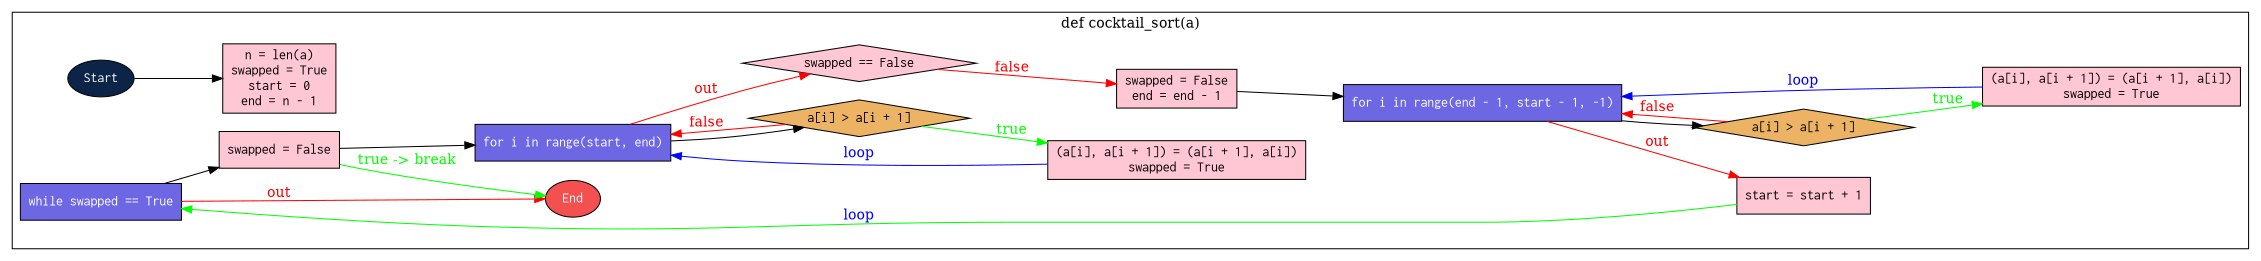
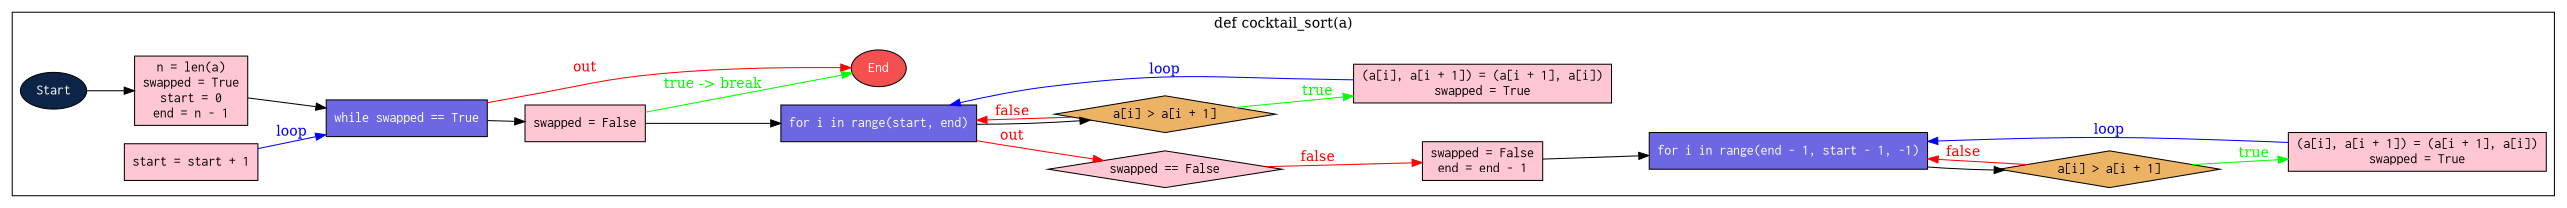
none -> (282, 102)
(1638, 148) -> none
(964, 223) -> (287, 143)
